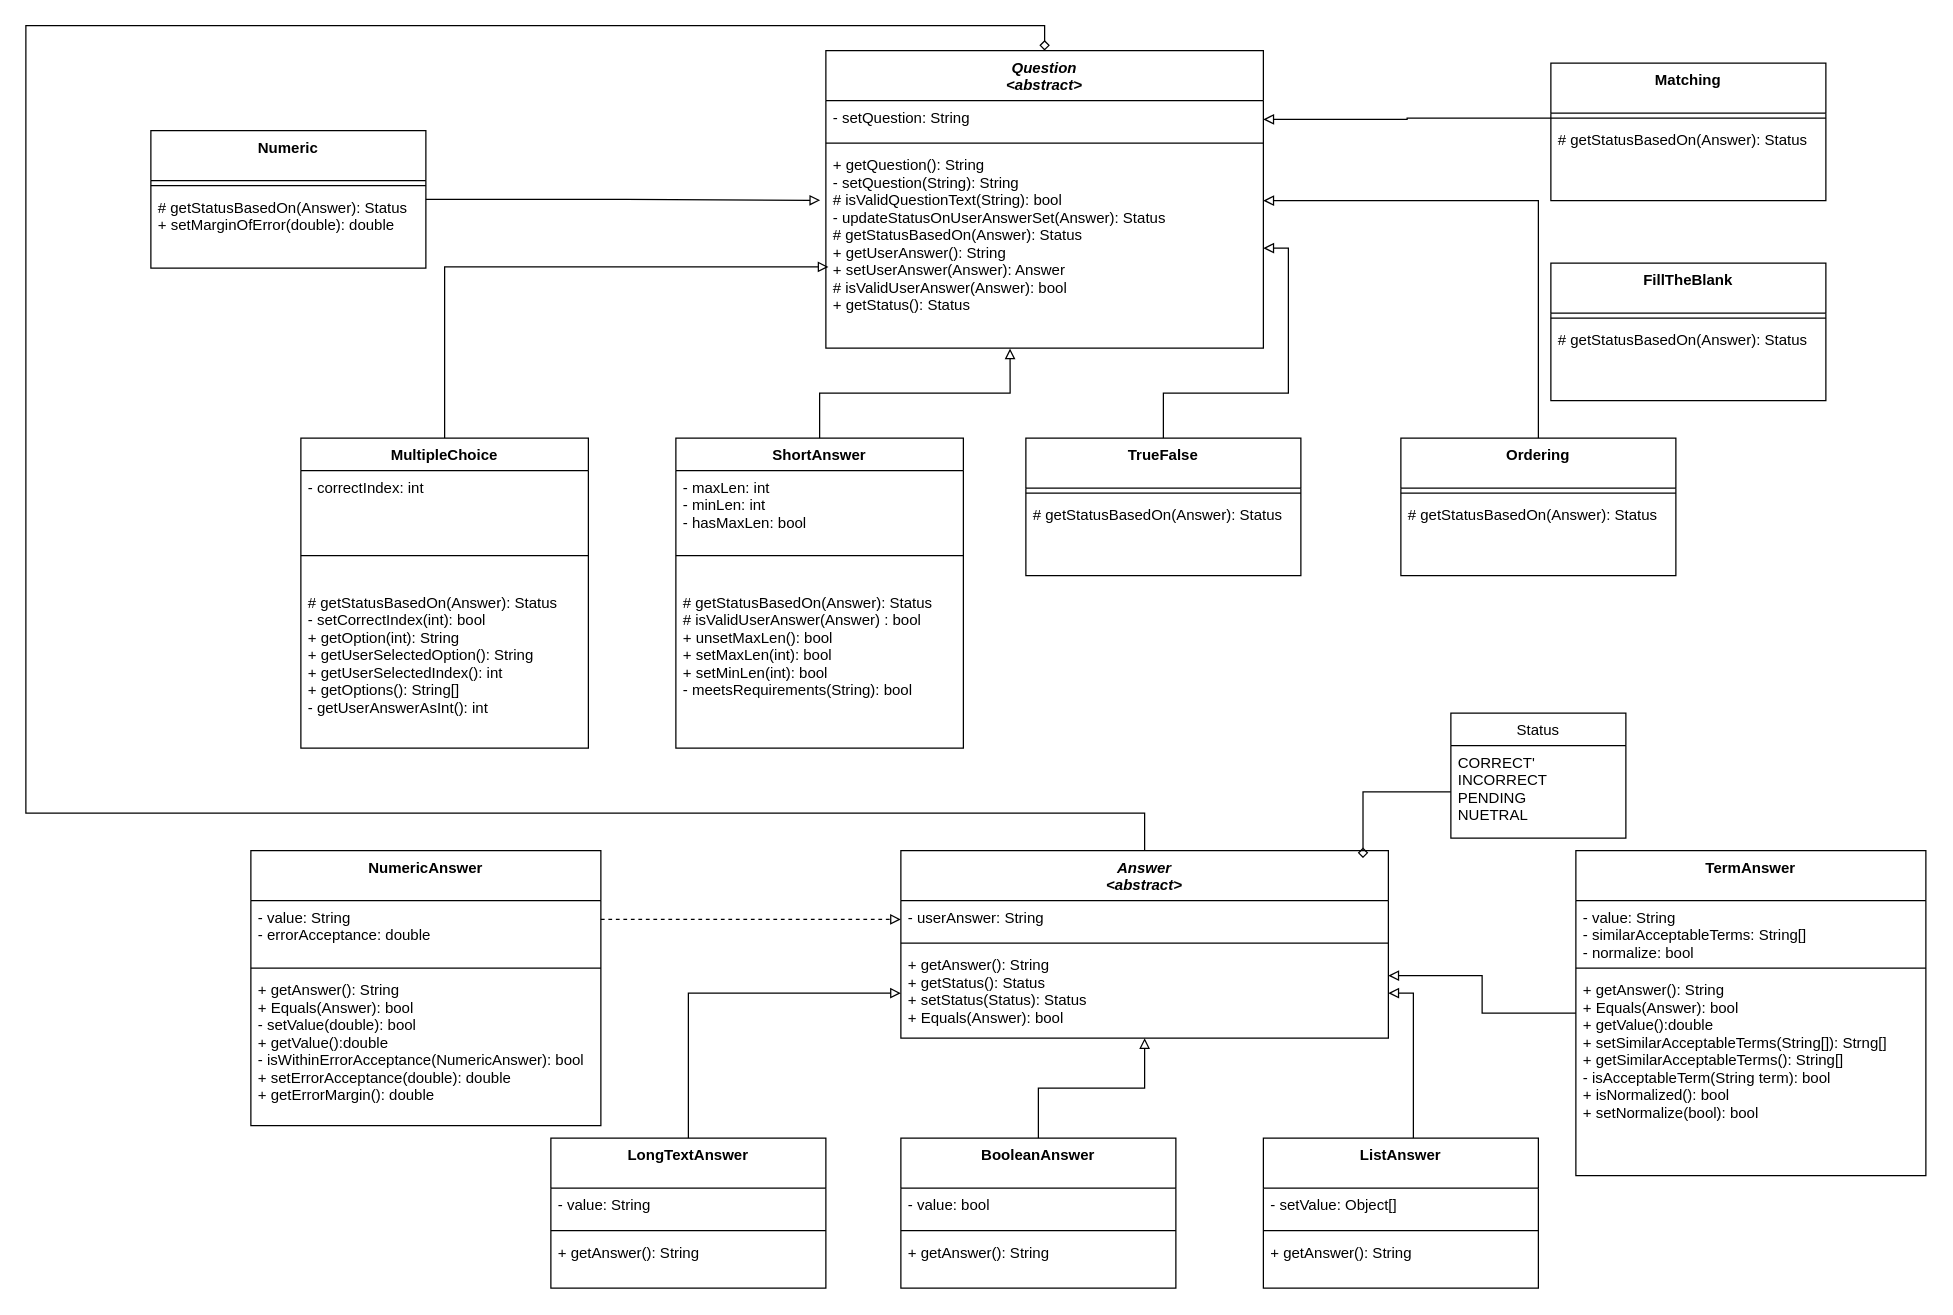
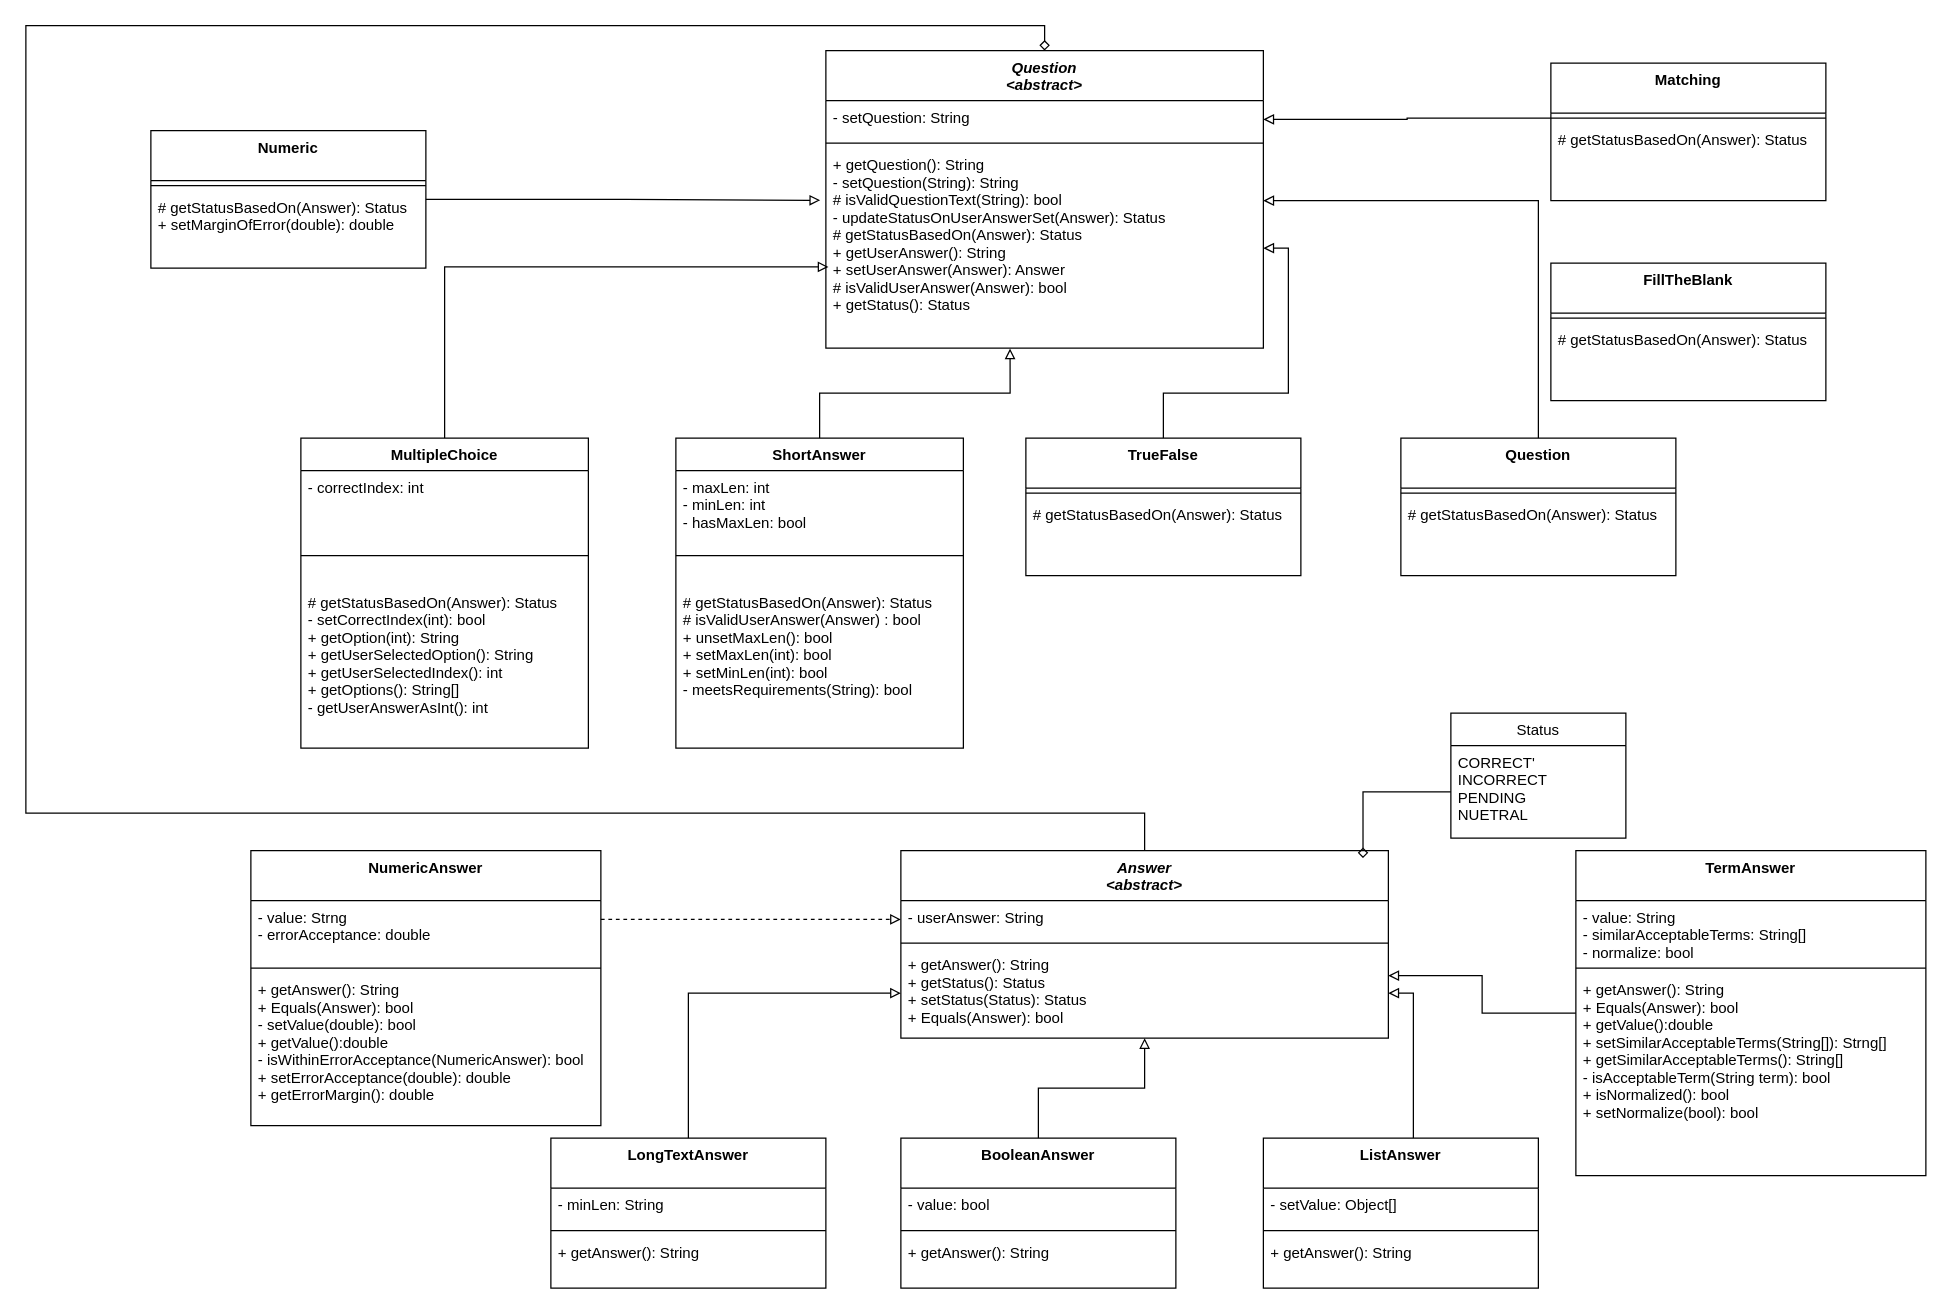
(1538, 455) -> (1538, 455)
(311, 918) -> (309, 918)
(611, 1205) -> (615, 1205)
